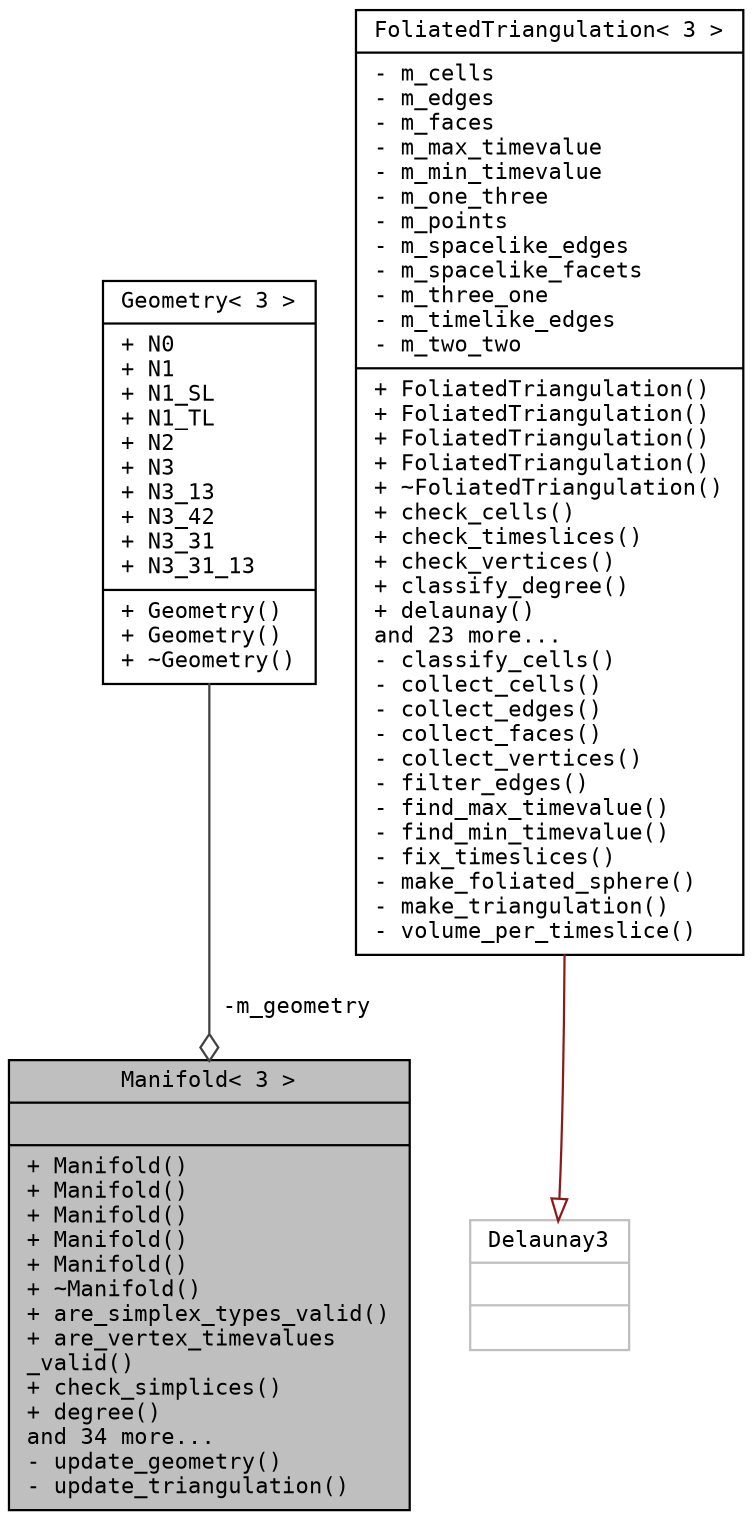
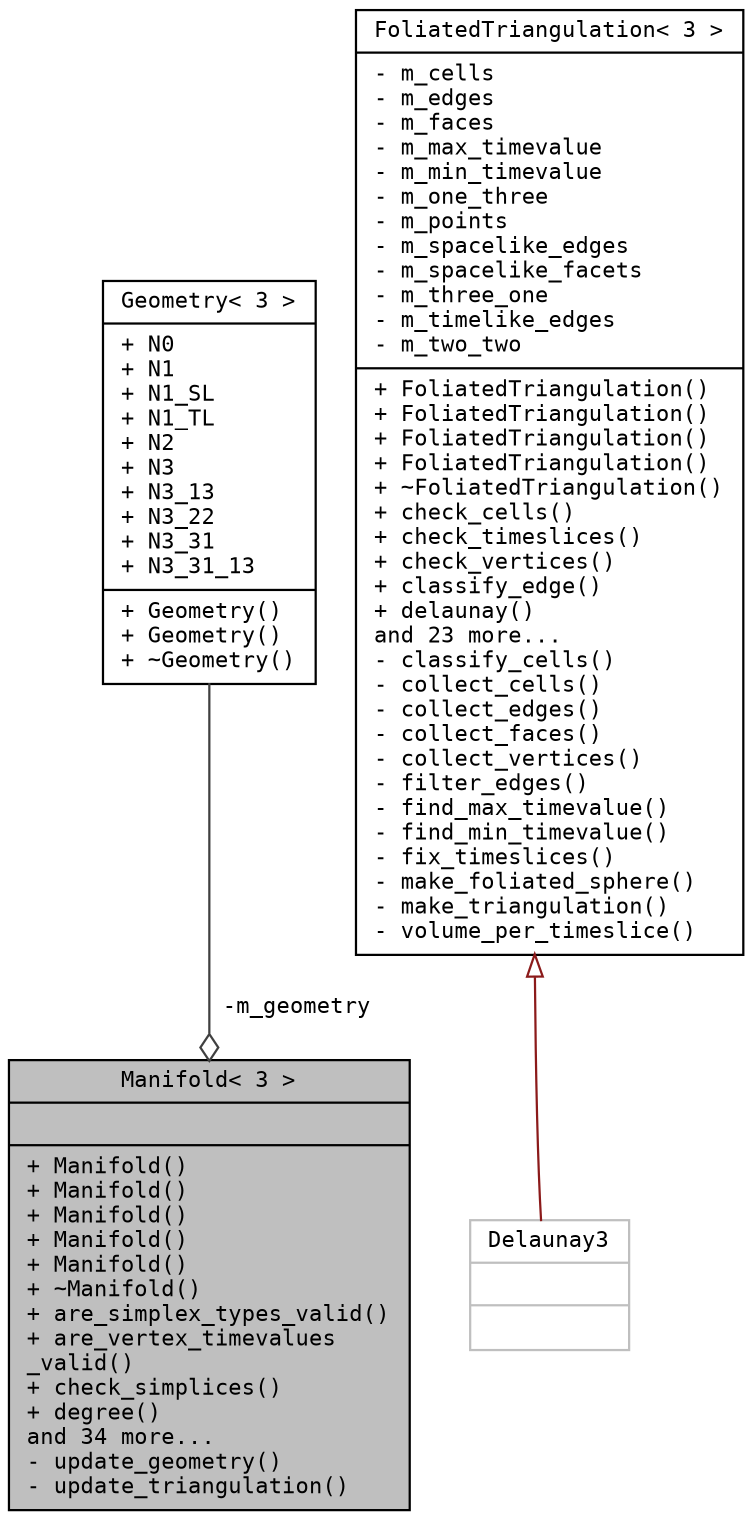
(169, 517) -> (169, 517)
(503, 587) -> (489, 587)
(563, 1076) -> (537, 1099)
